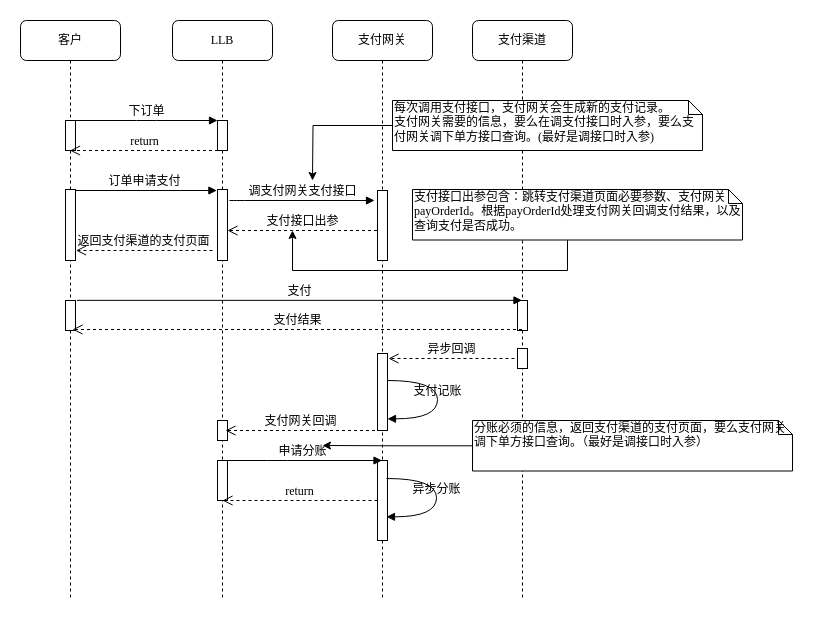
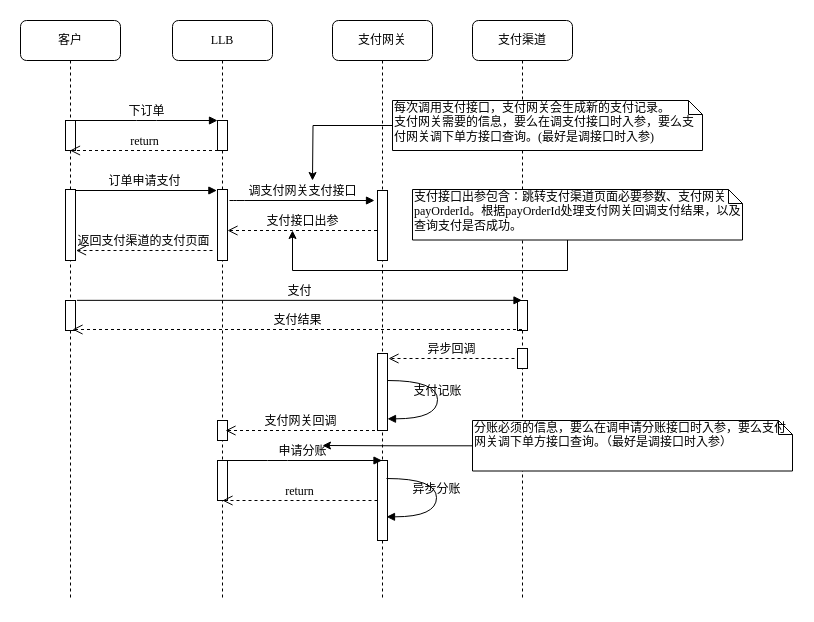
(634, 436) -> (634, 436)
